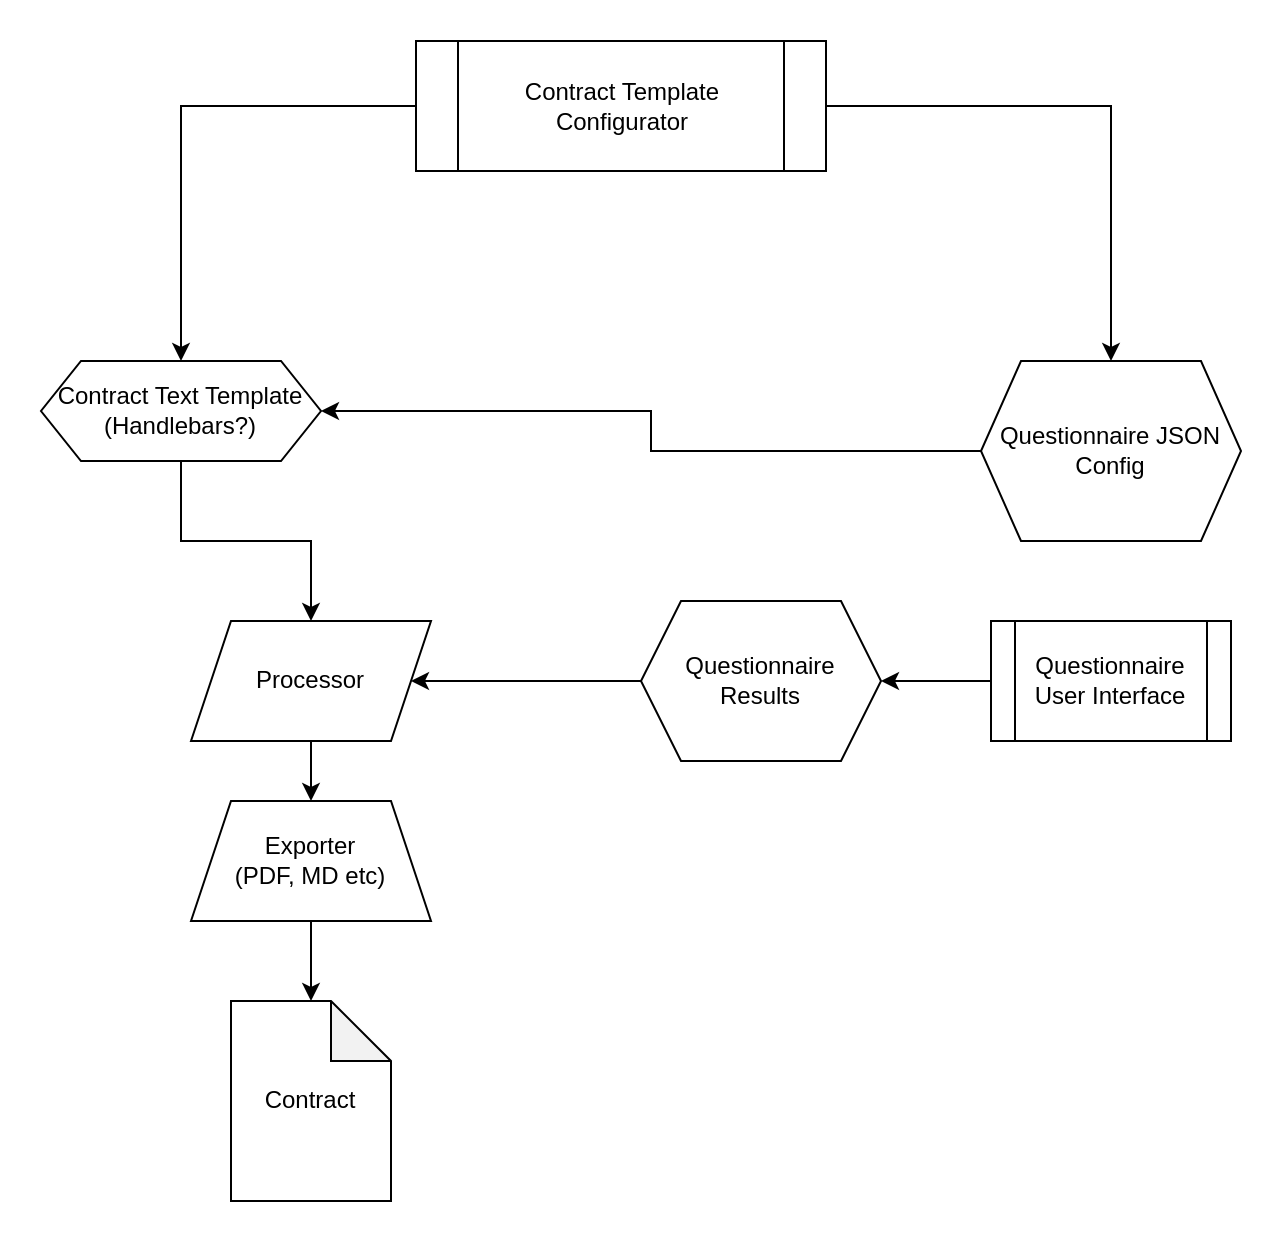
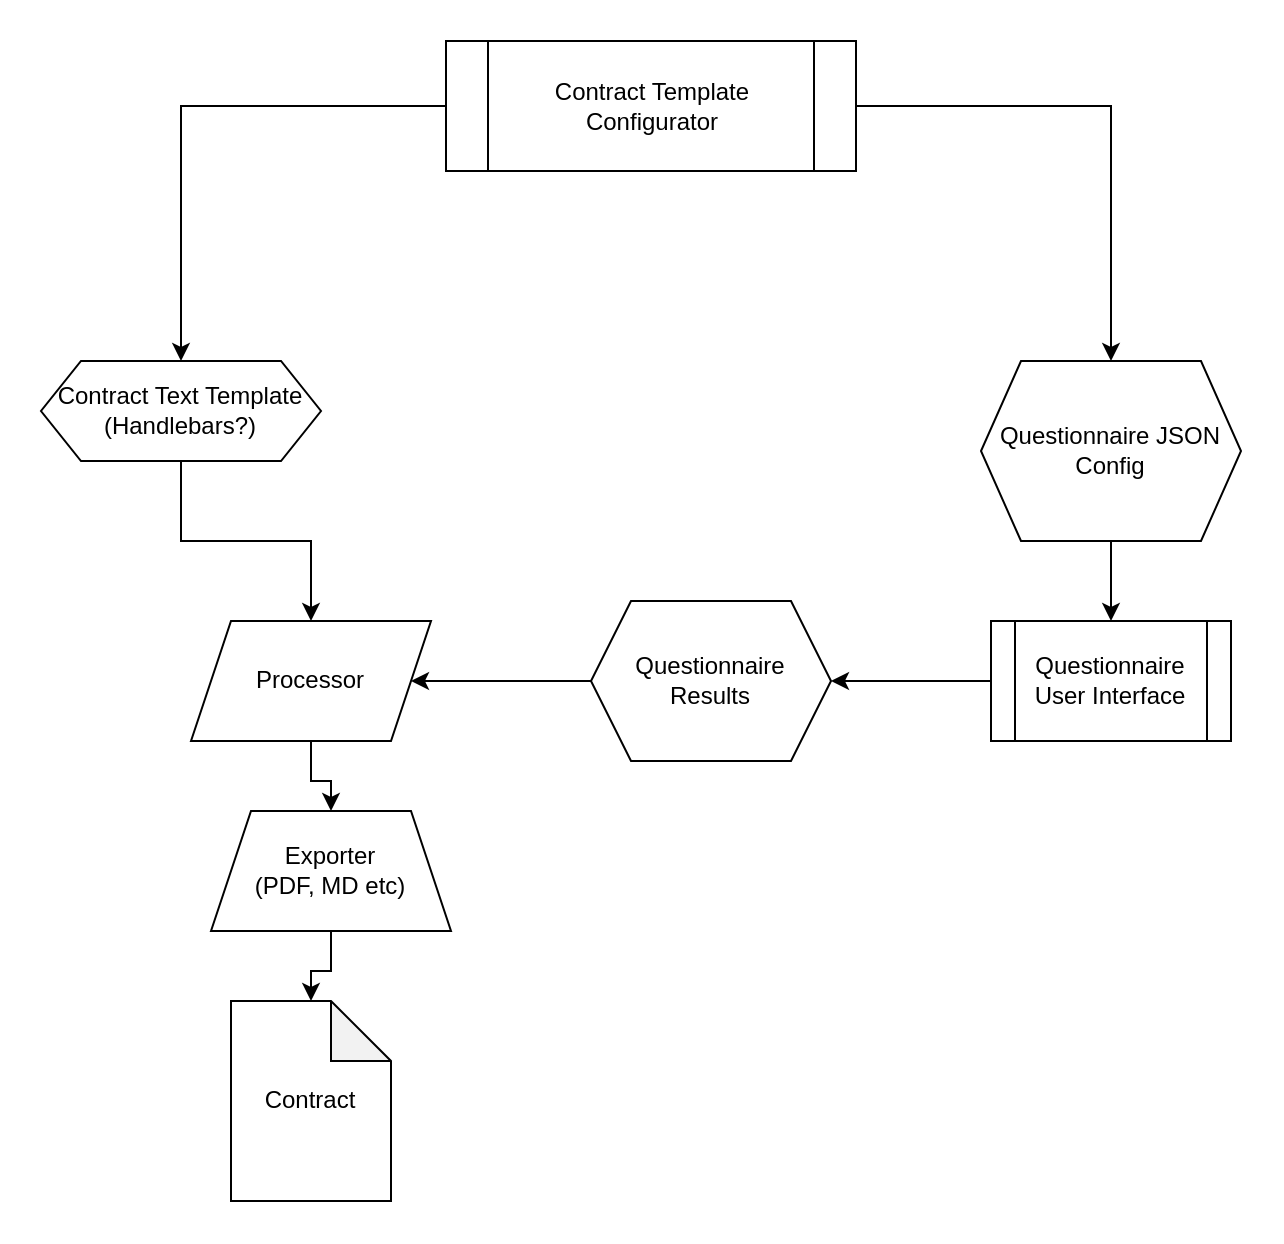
(621, 106) -> (651, 106)
(651, 438) -> (1111, 574)
(761, 681) -> (711, 681)
(311, 861) -> (331, 871)
